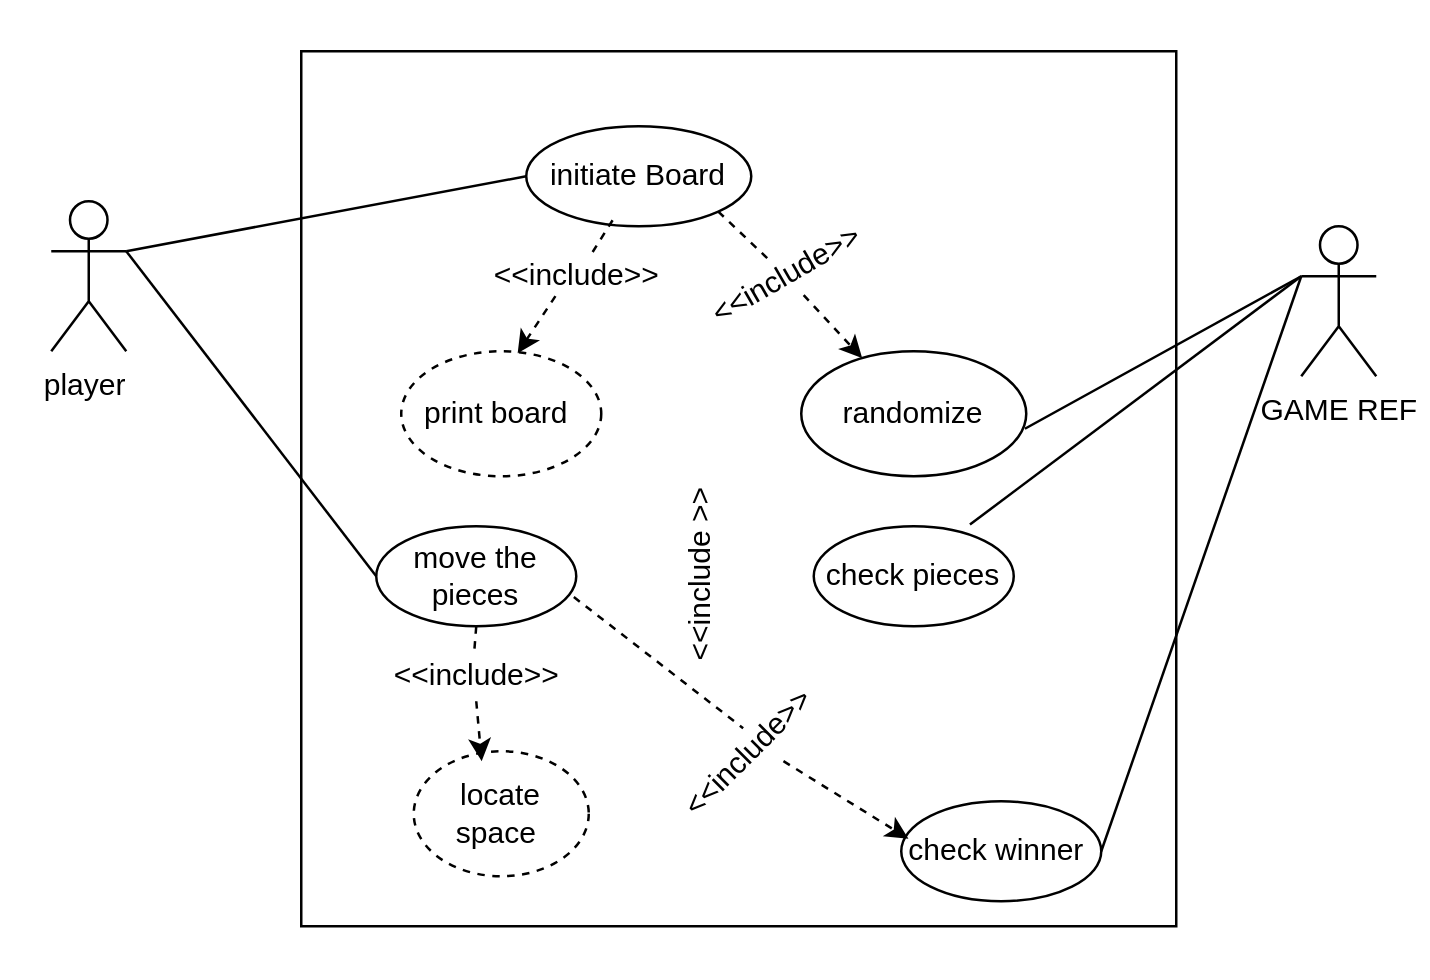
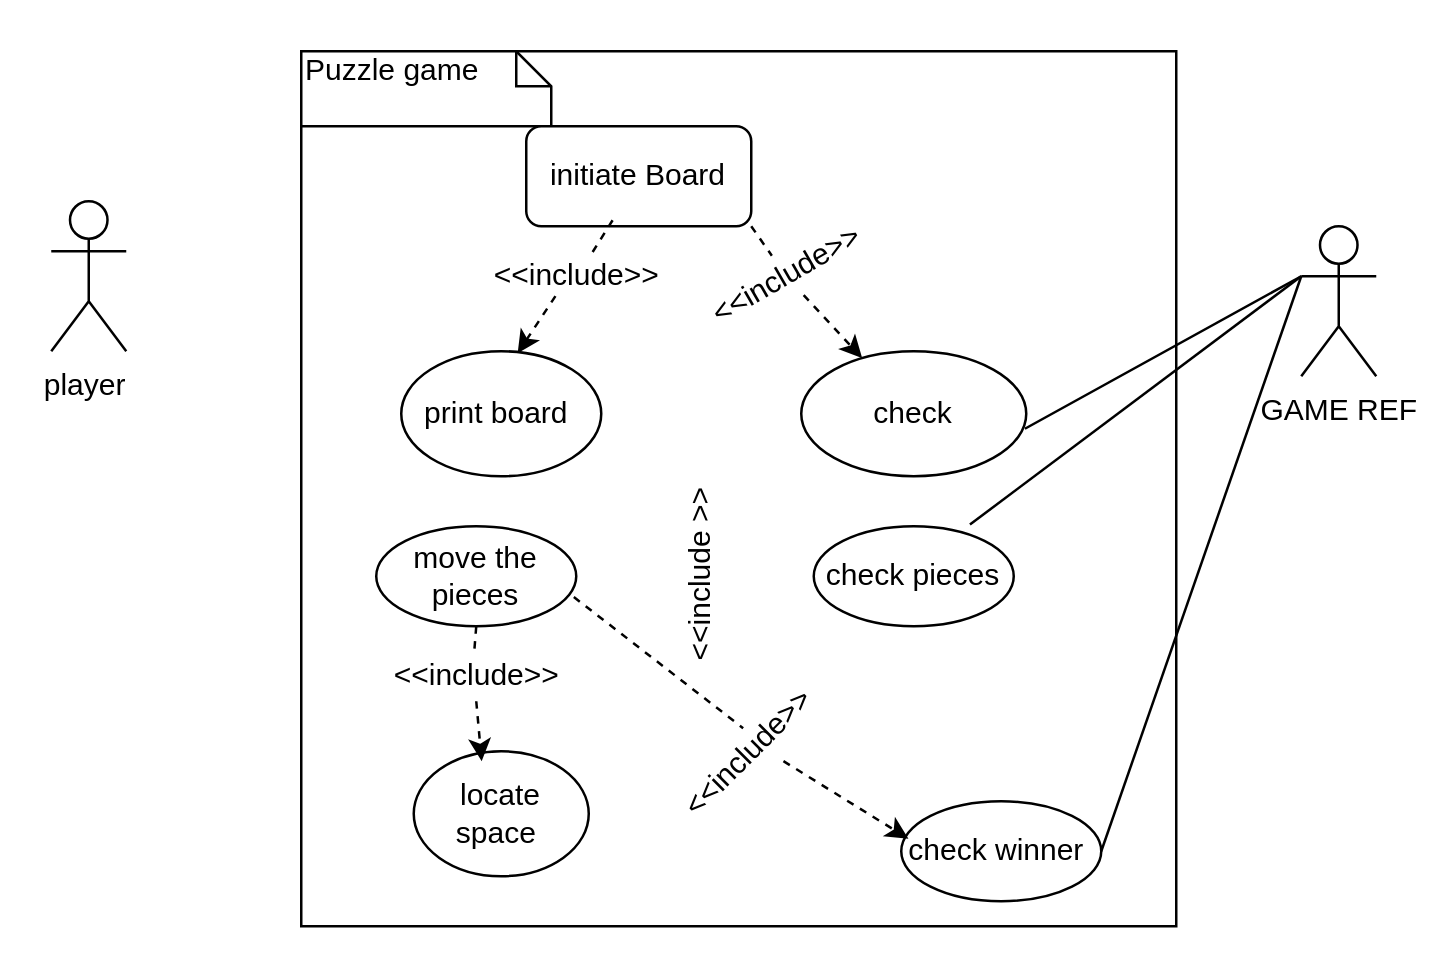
none -> (426, 89)
(639, 176) -> (639, 176)
(328, 213) -> none
(501, 414) -> (501, 414)
(914, 414) -> (914, 414)
(252, 415) -> none
(501, 814) -> (501, 814)
